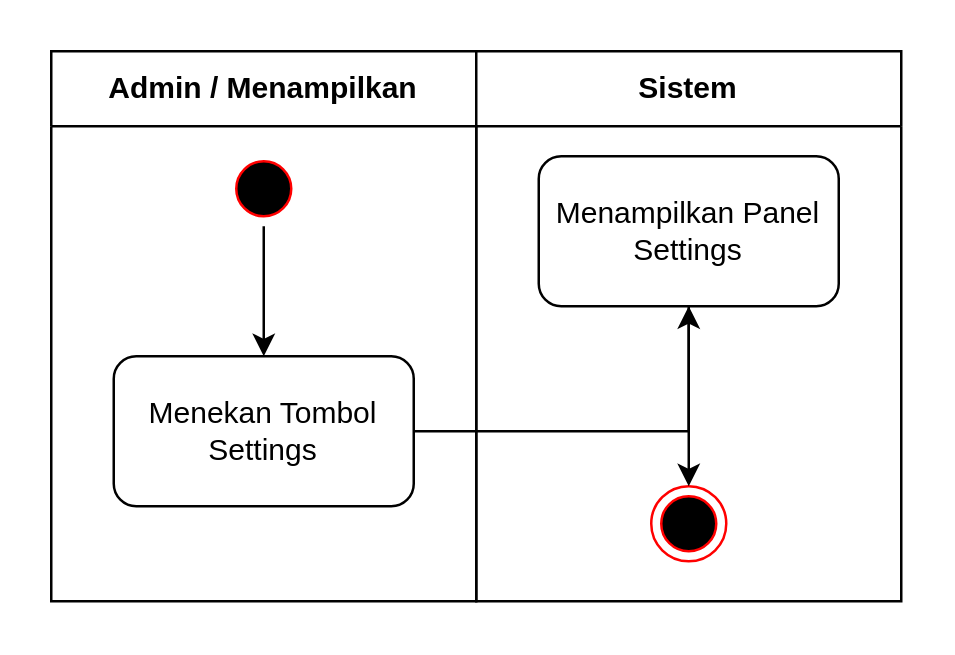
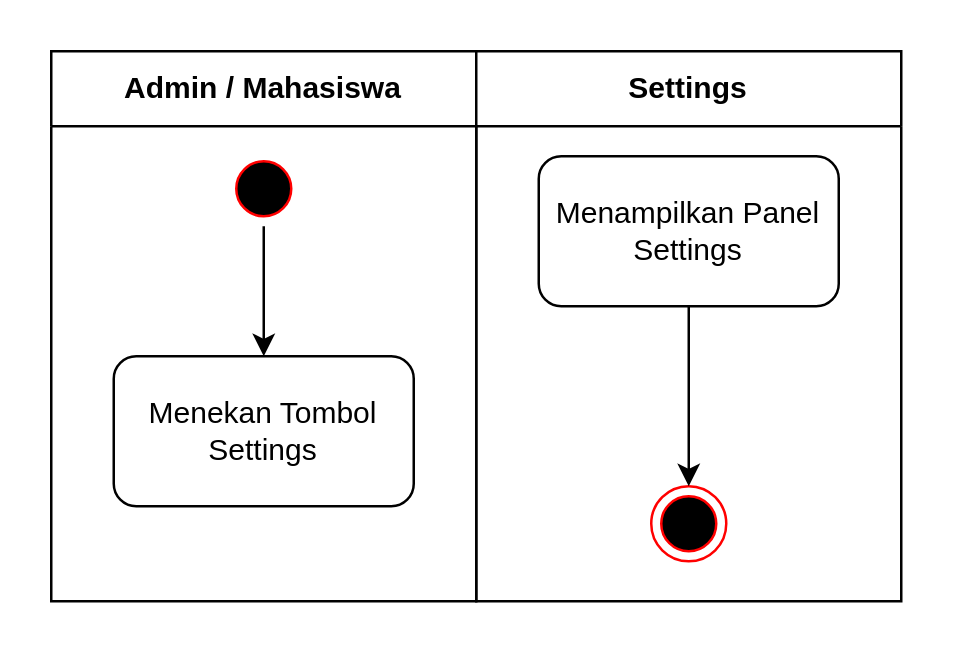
(264, 89) -> (264, 89)
(689, 89) -> (689, 89)
(582, 431) -> none
